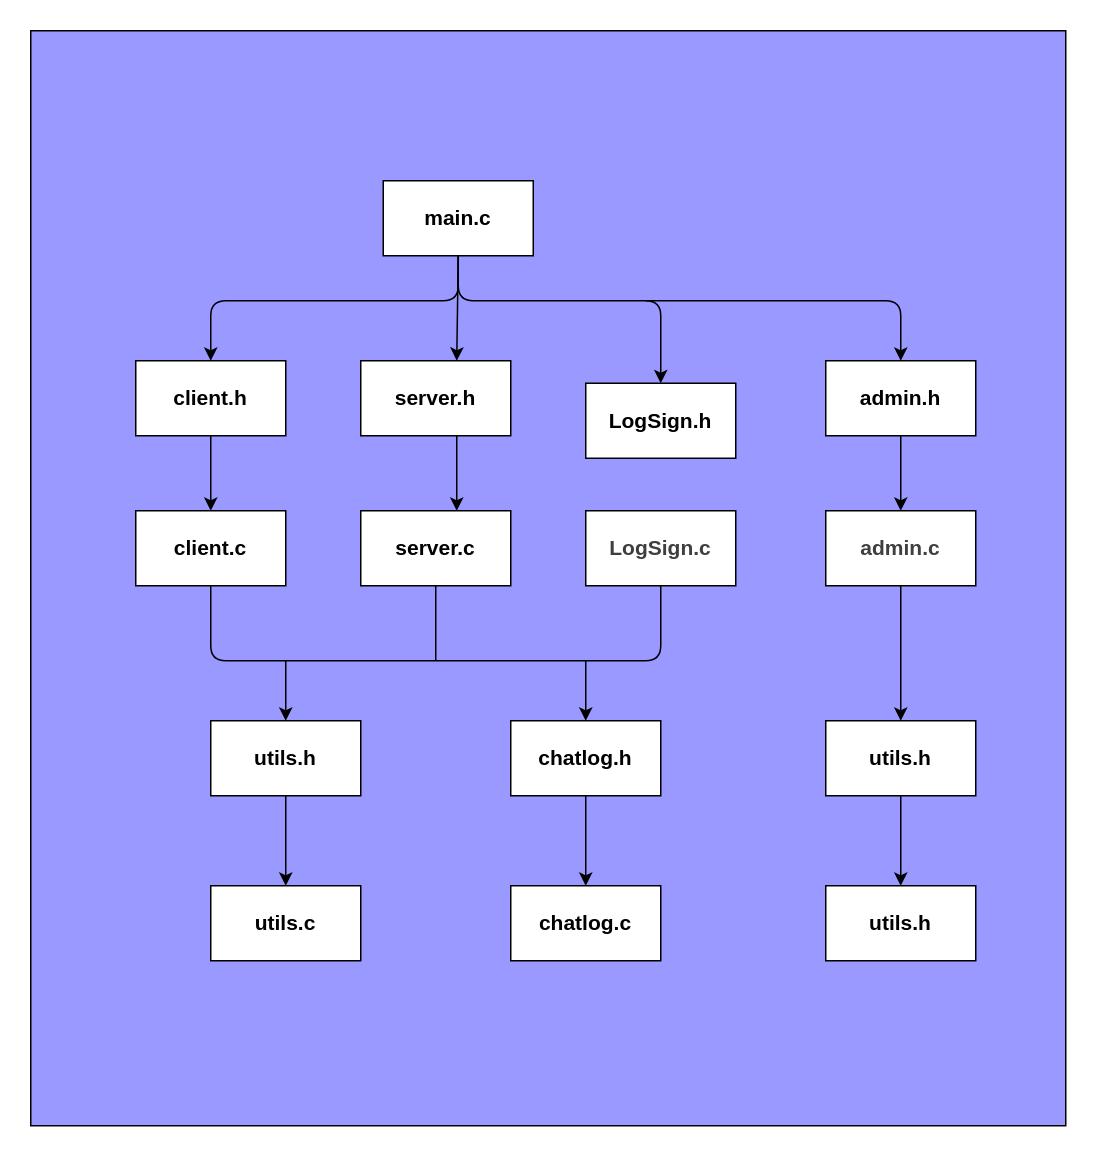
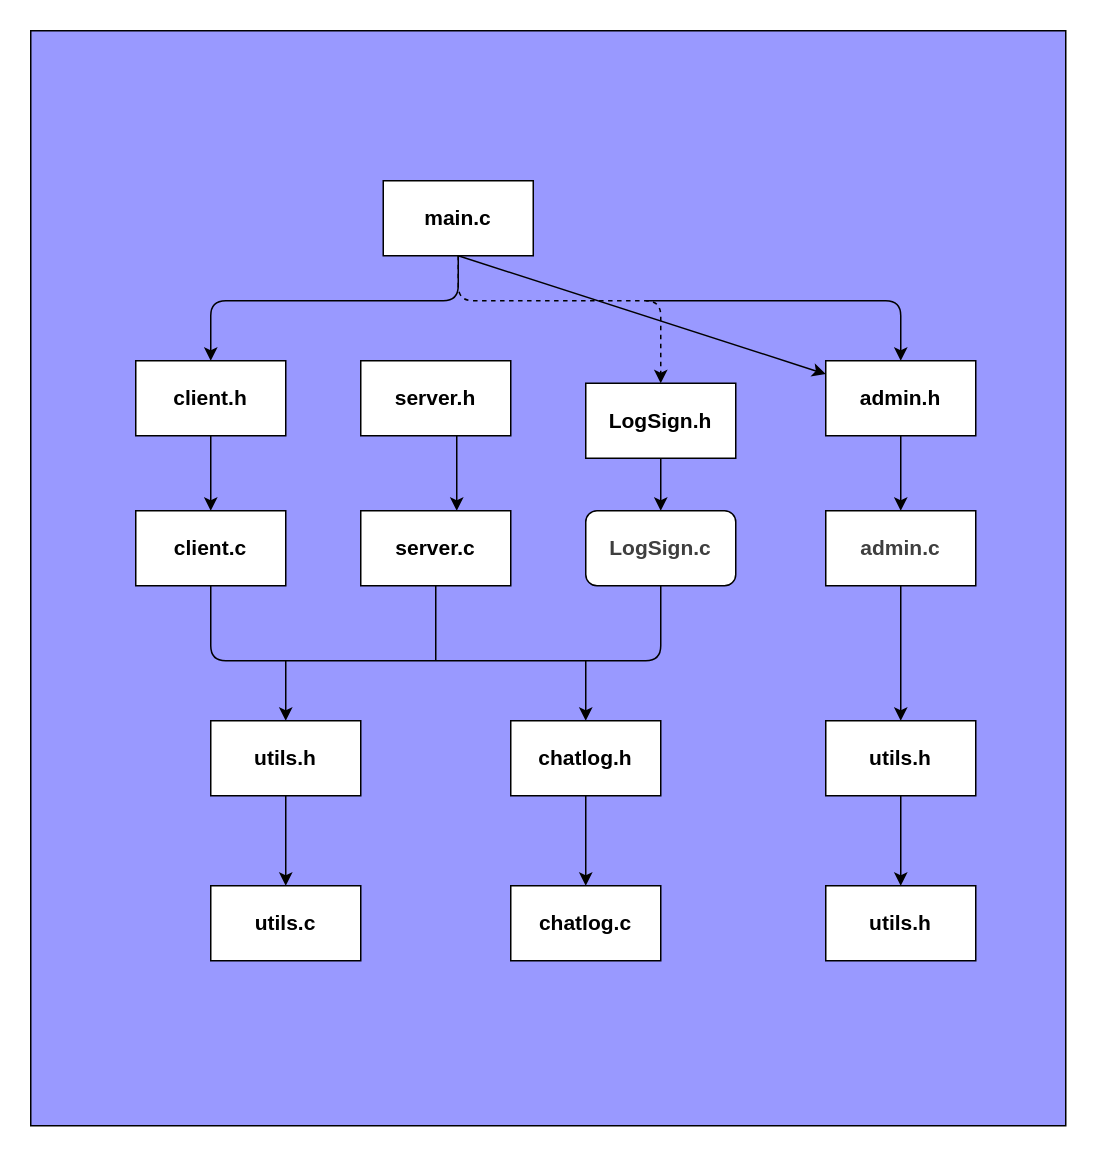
(525, 301) -> (525, 301)
(457, 323) -> (710, 337)
none -> (661, 480)
(661, 548) -> (661, 548)
